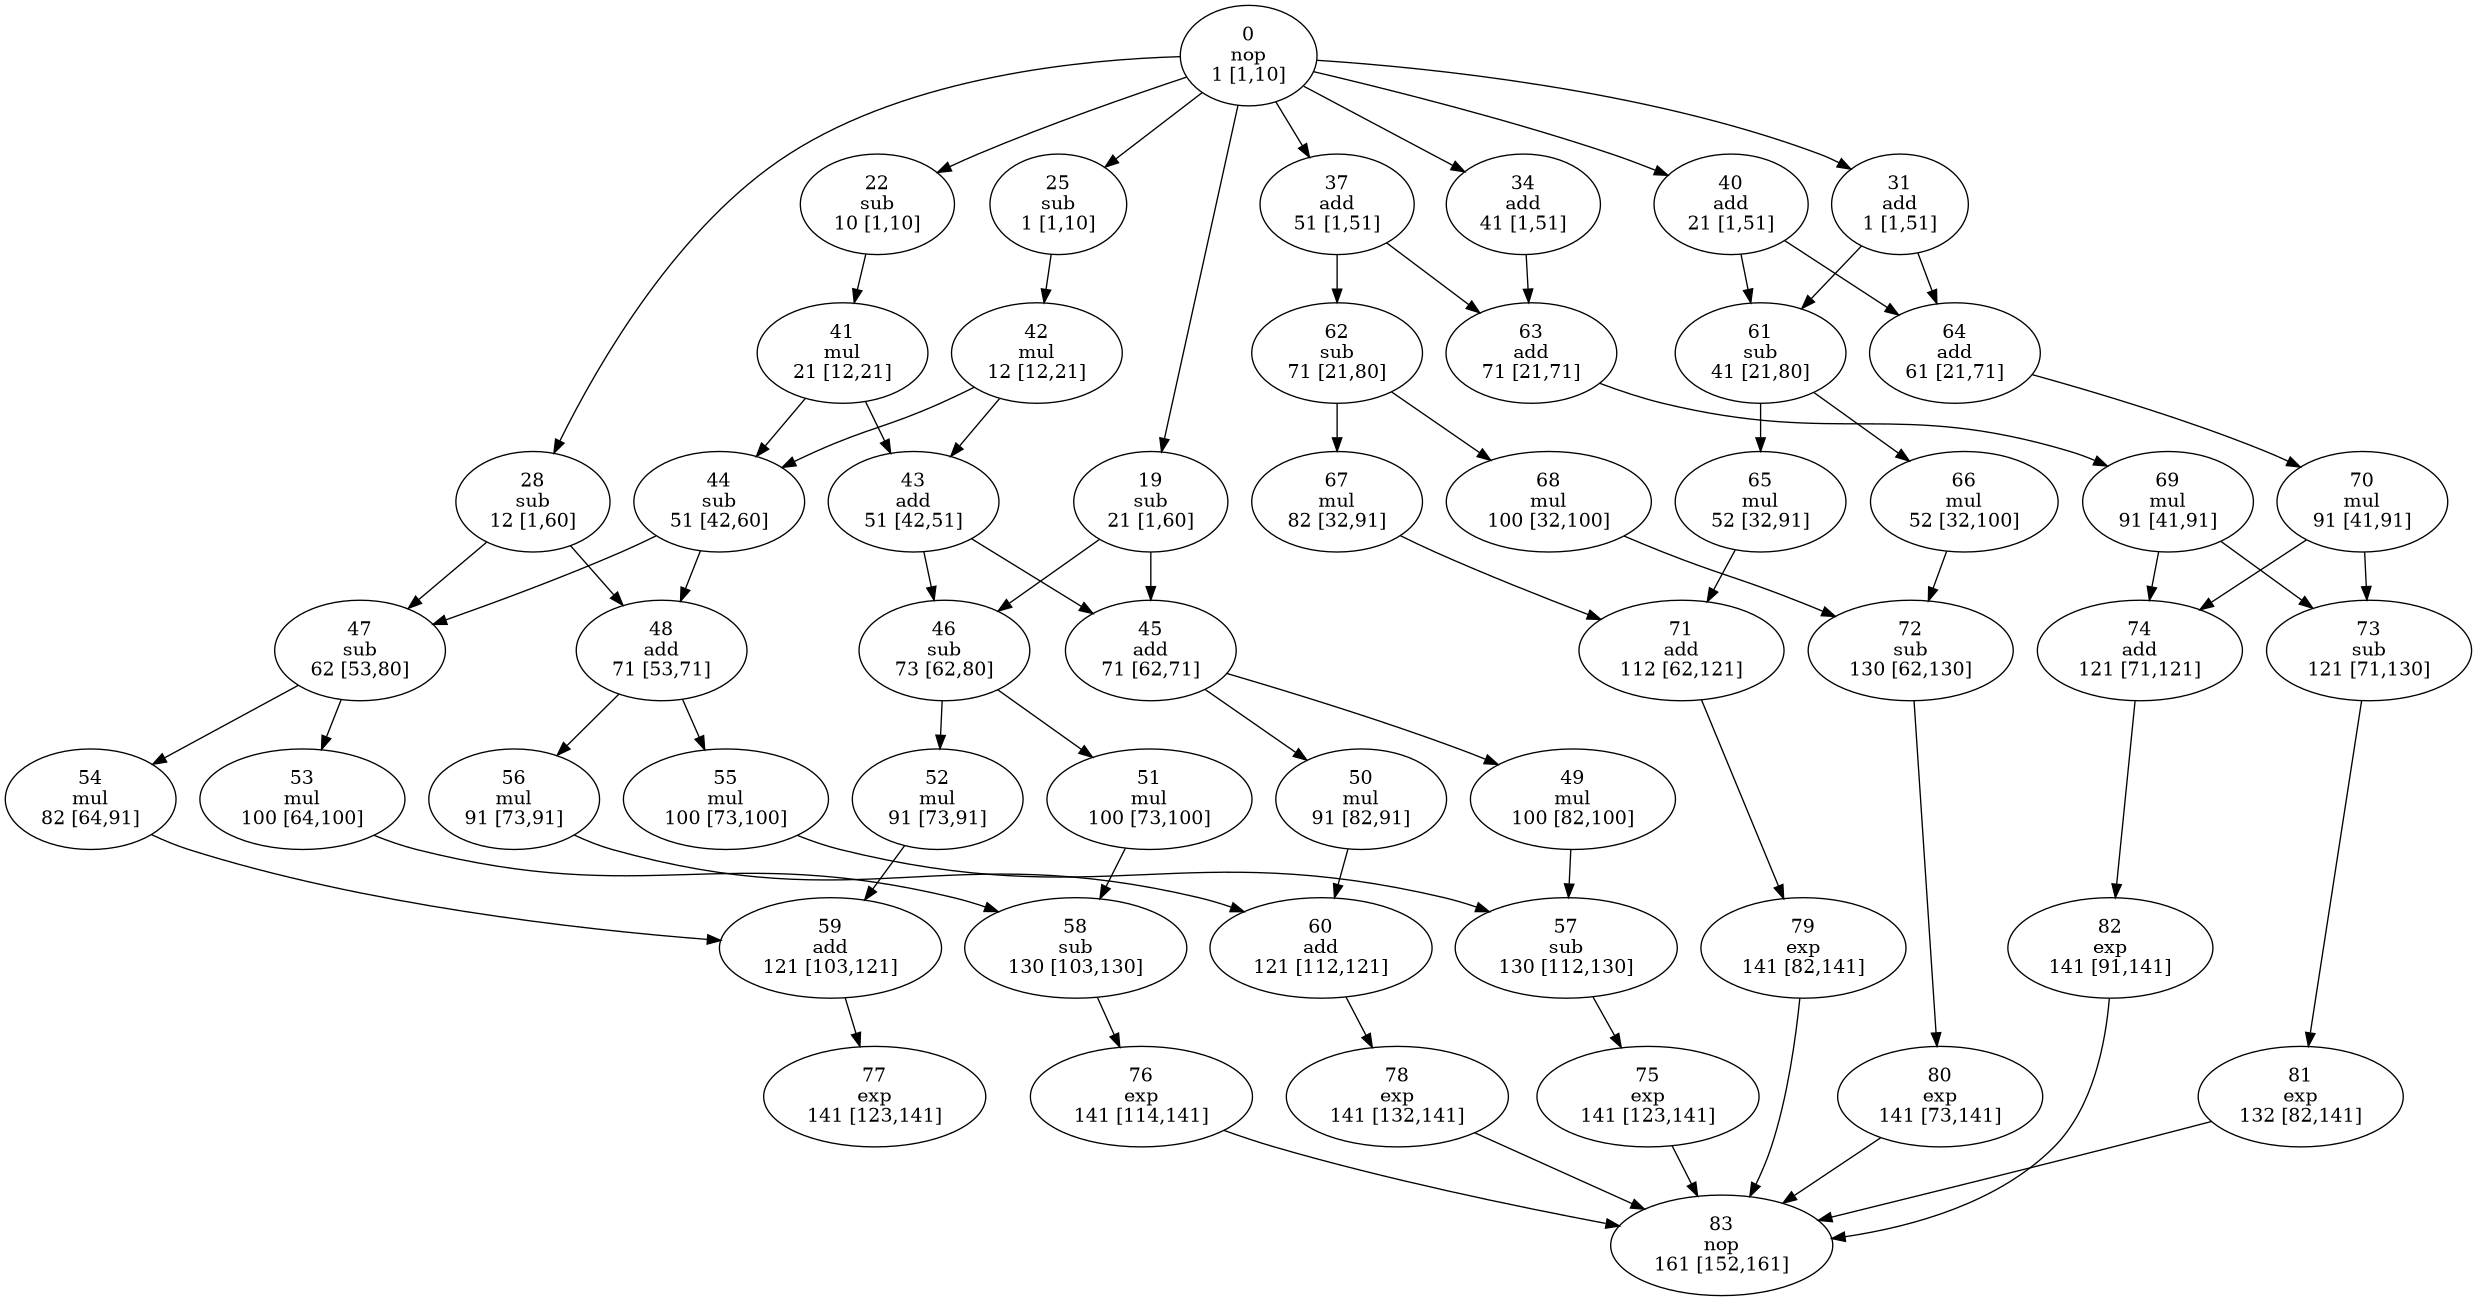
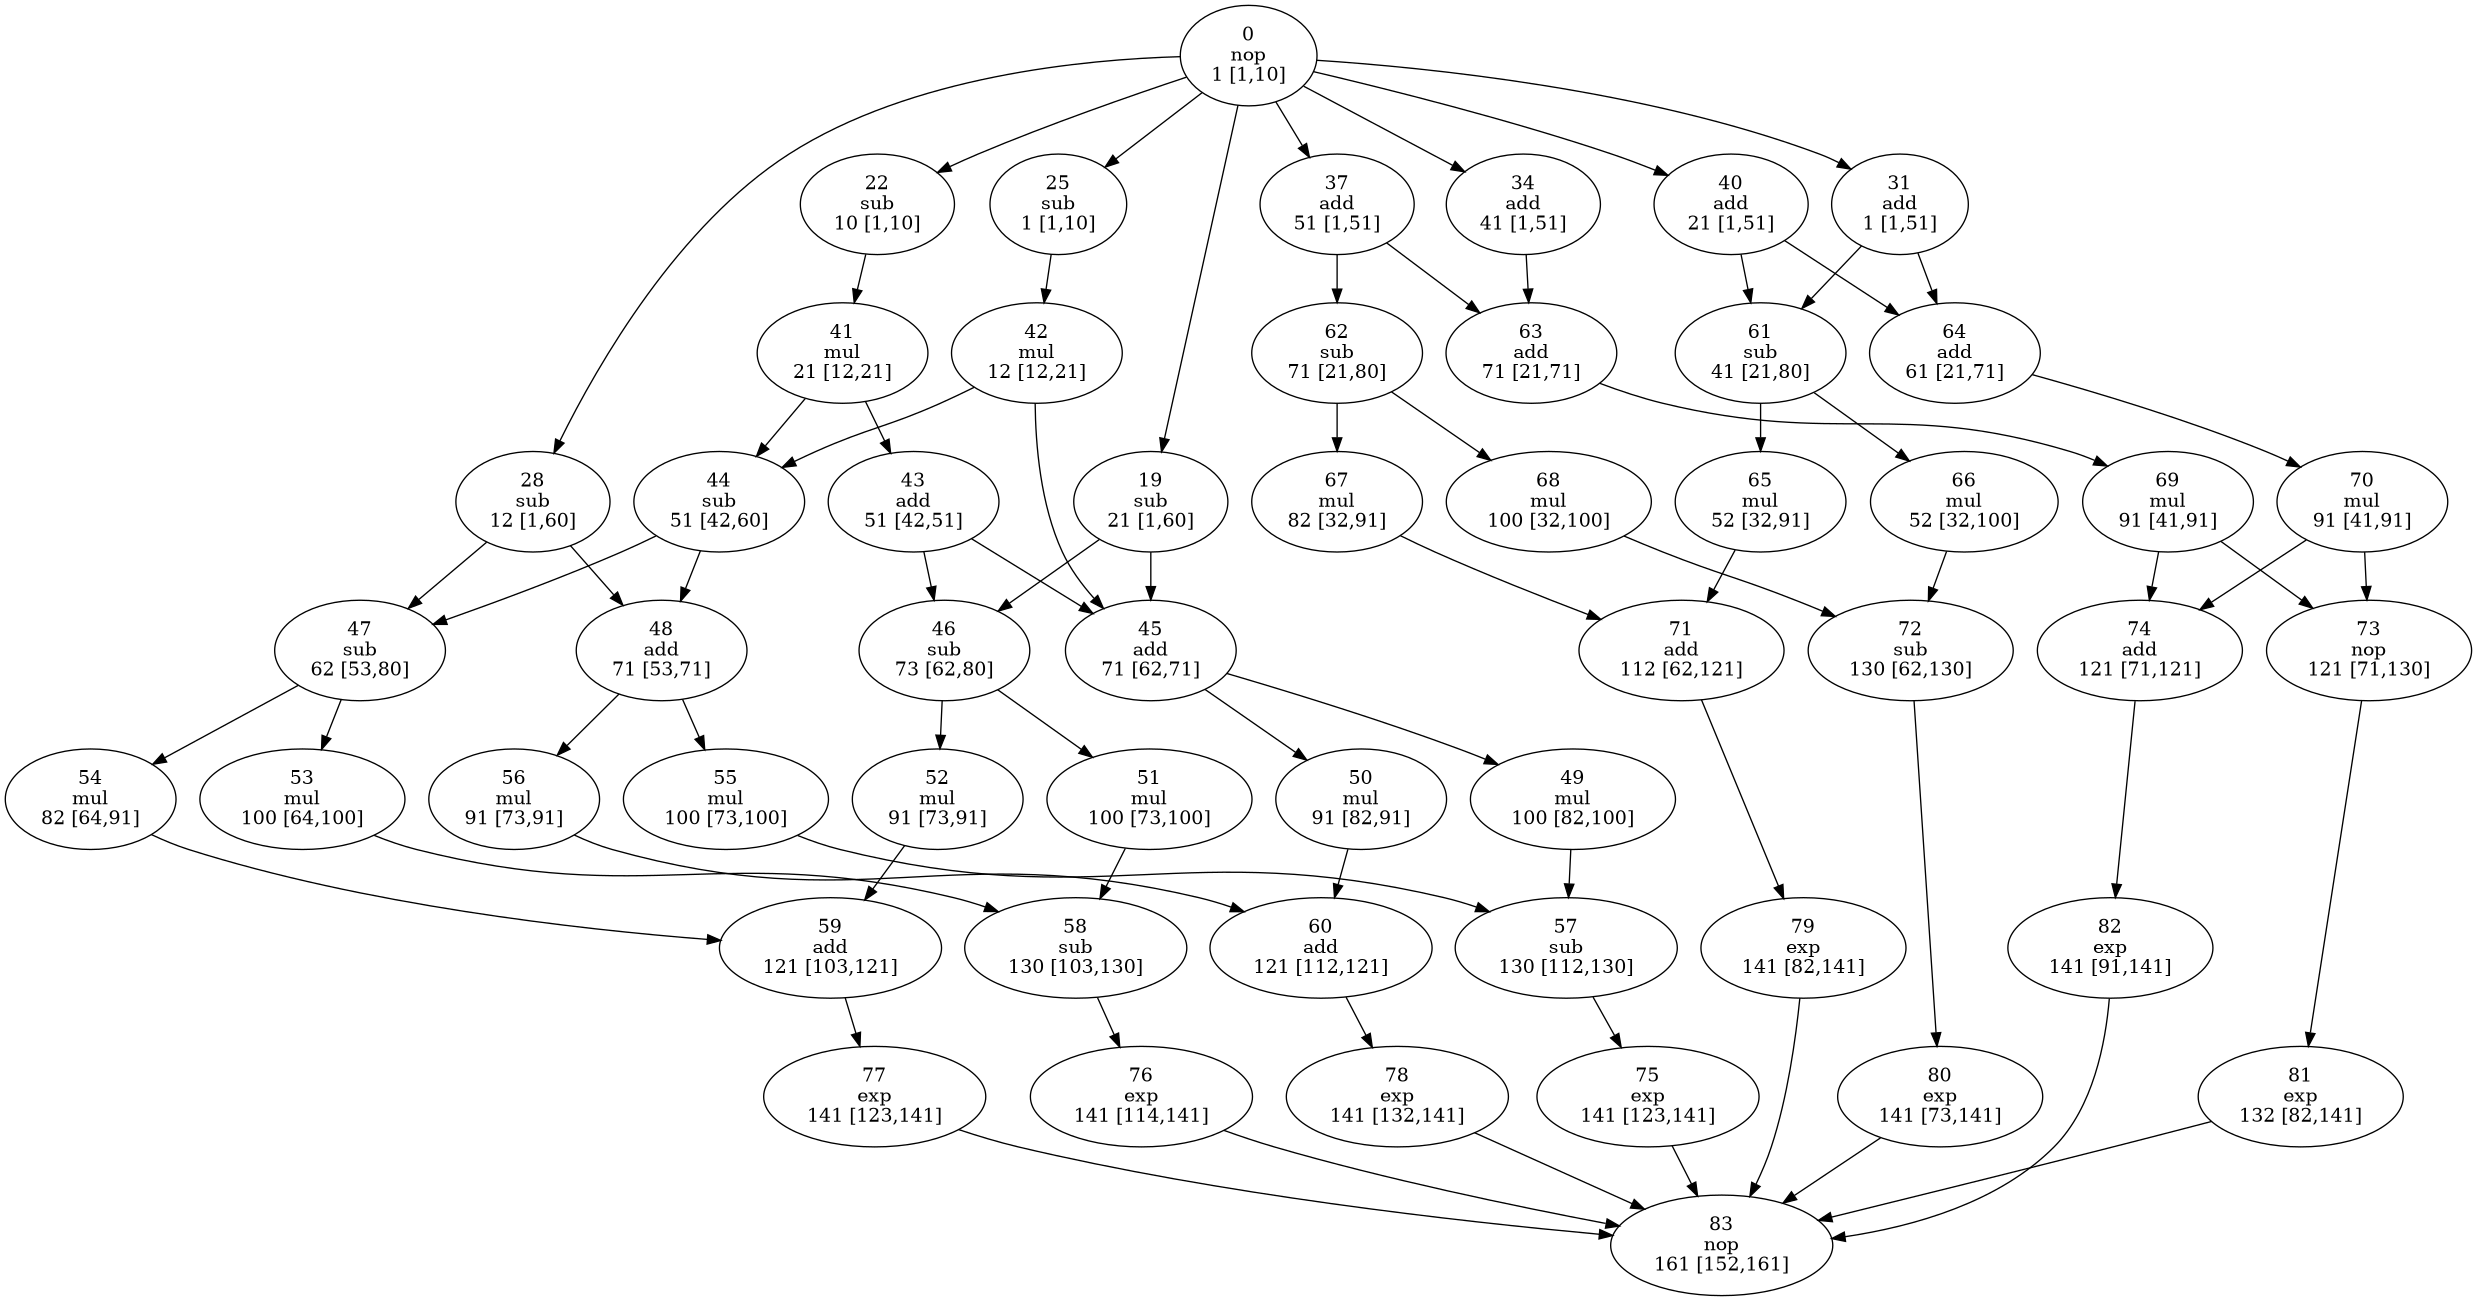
(980, 422) -> (1047, 507)
(2369, 650) -> (2369, 650)
none -> (1277, 1196)
